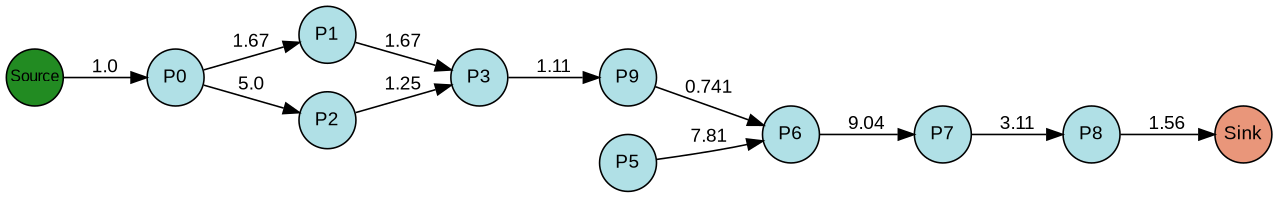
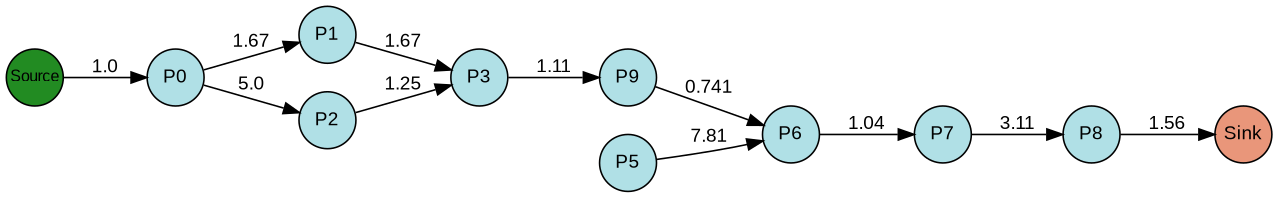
(867, 124) -> (867, 124)
